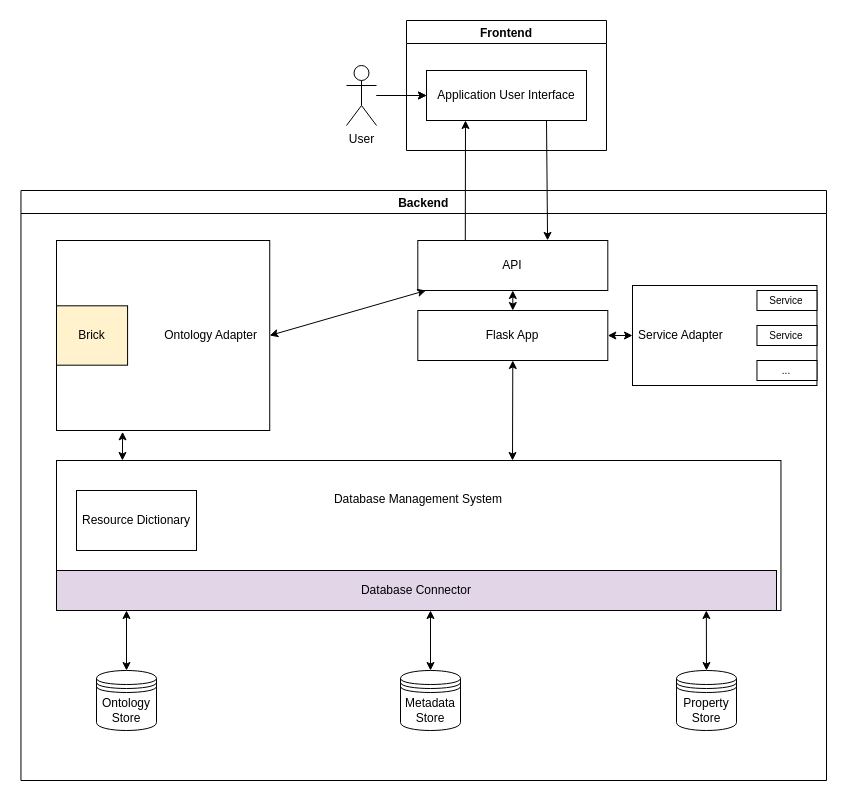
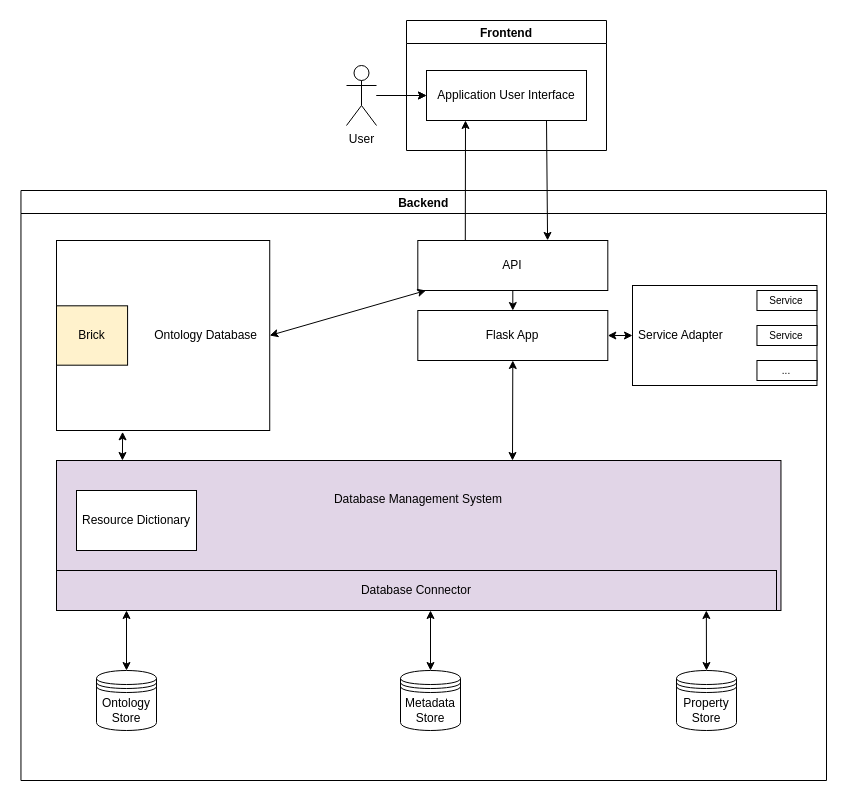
(513, 299) -> (513, 296)
(207, 336) -> (203, 336)
(419, 536) -> (419, 536)
